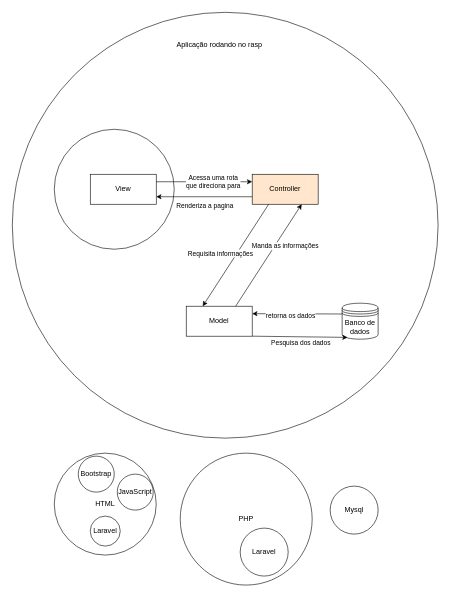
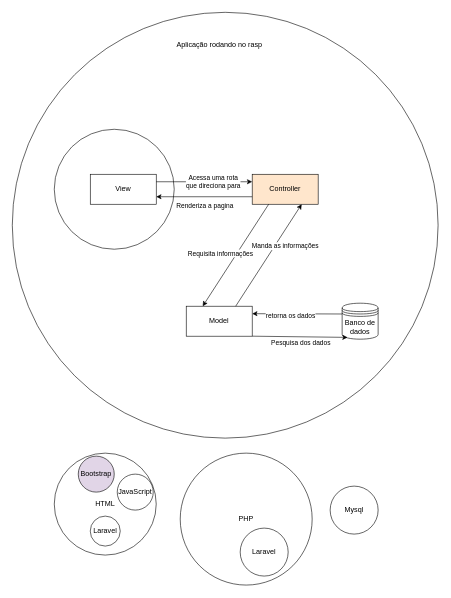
(96, 474) -> (96, 474)
